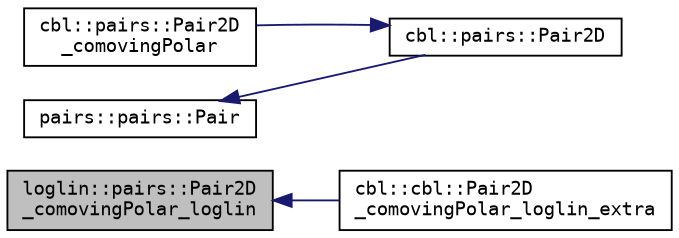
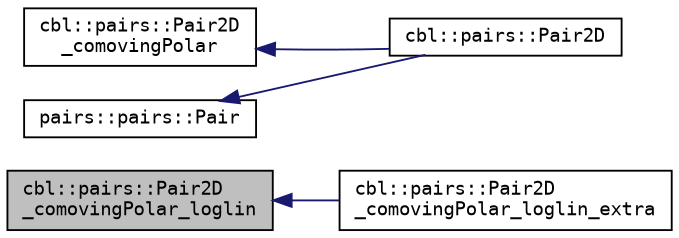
(314, 25) -> (332, 50)
(140, 200) -> (140, 200)
(506, 200) -> (506, 200)
